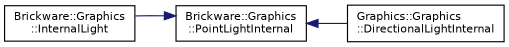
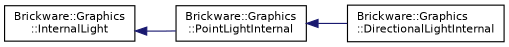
(150, 16) -> (161, 31)
(426, 23) -> (426, 23)
